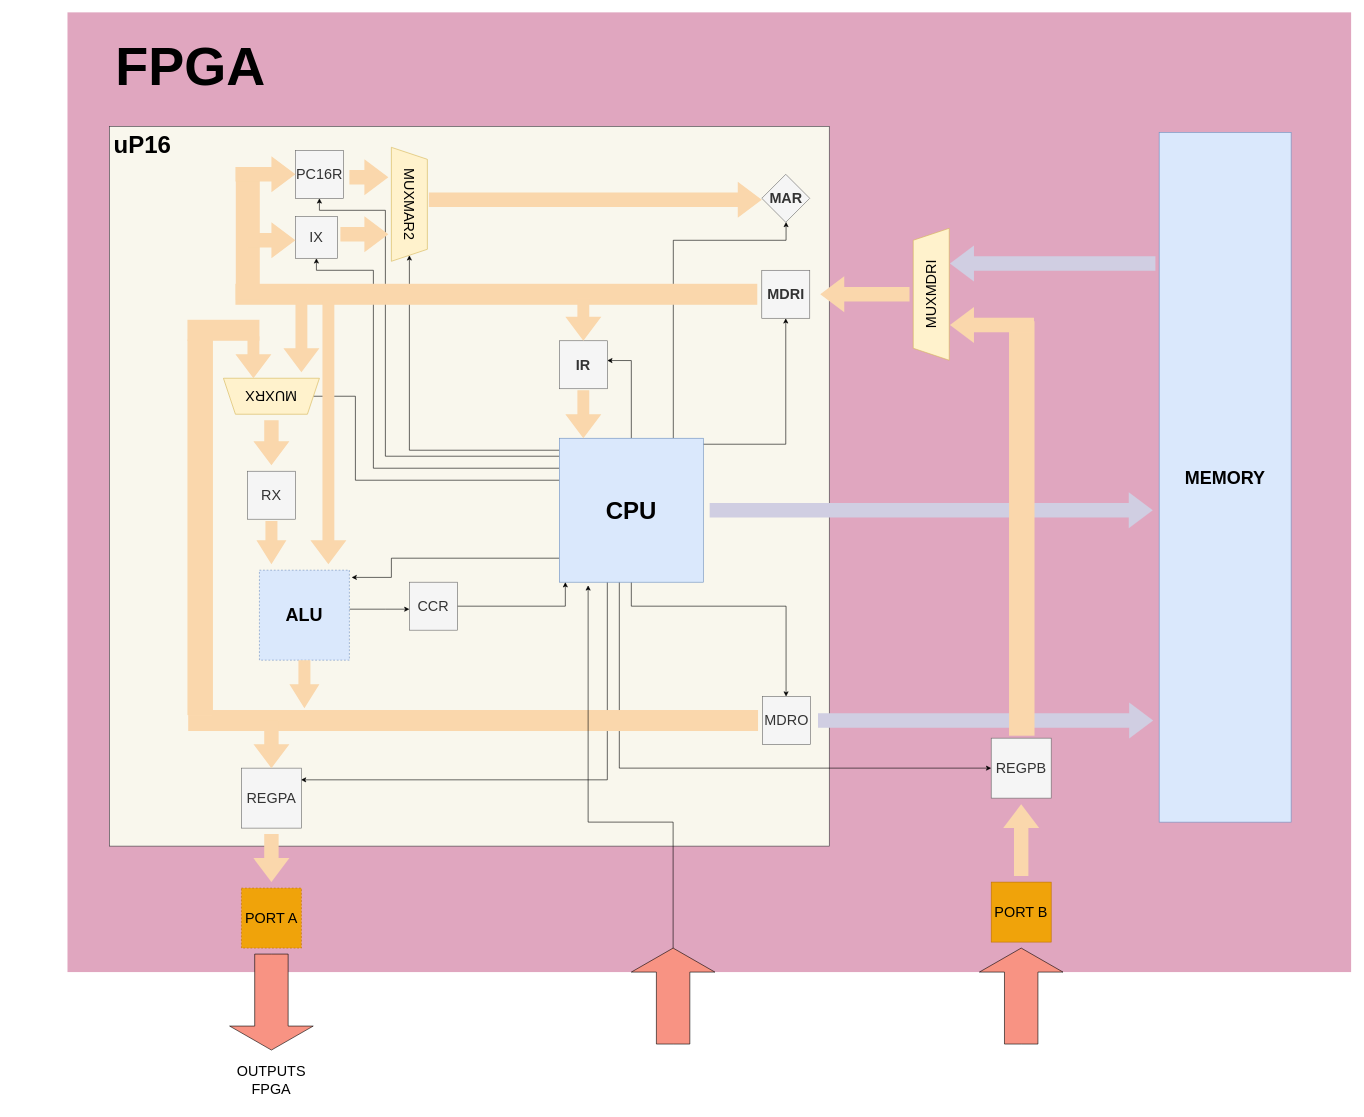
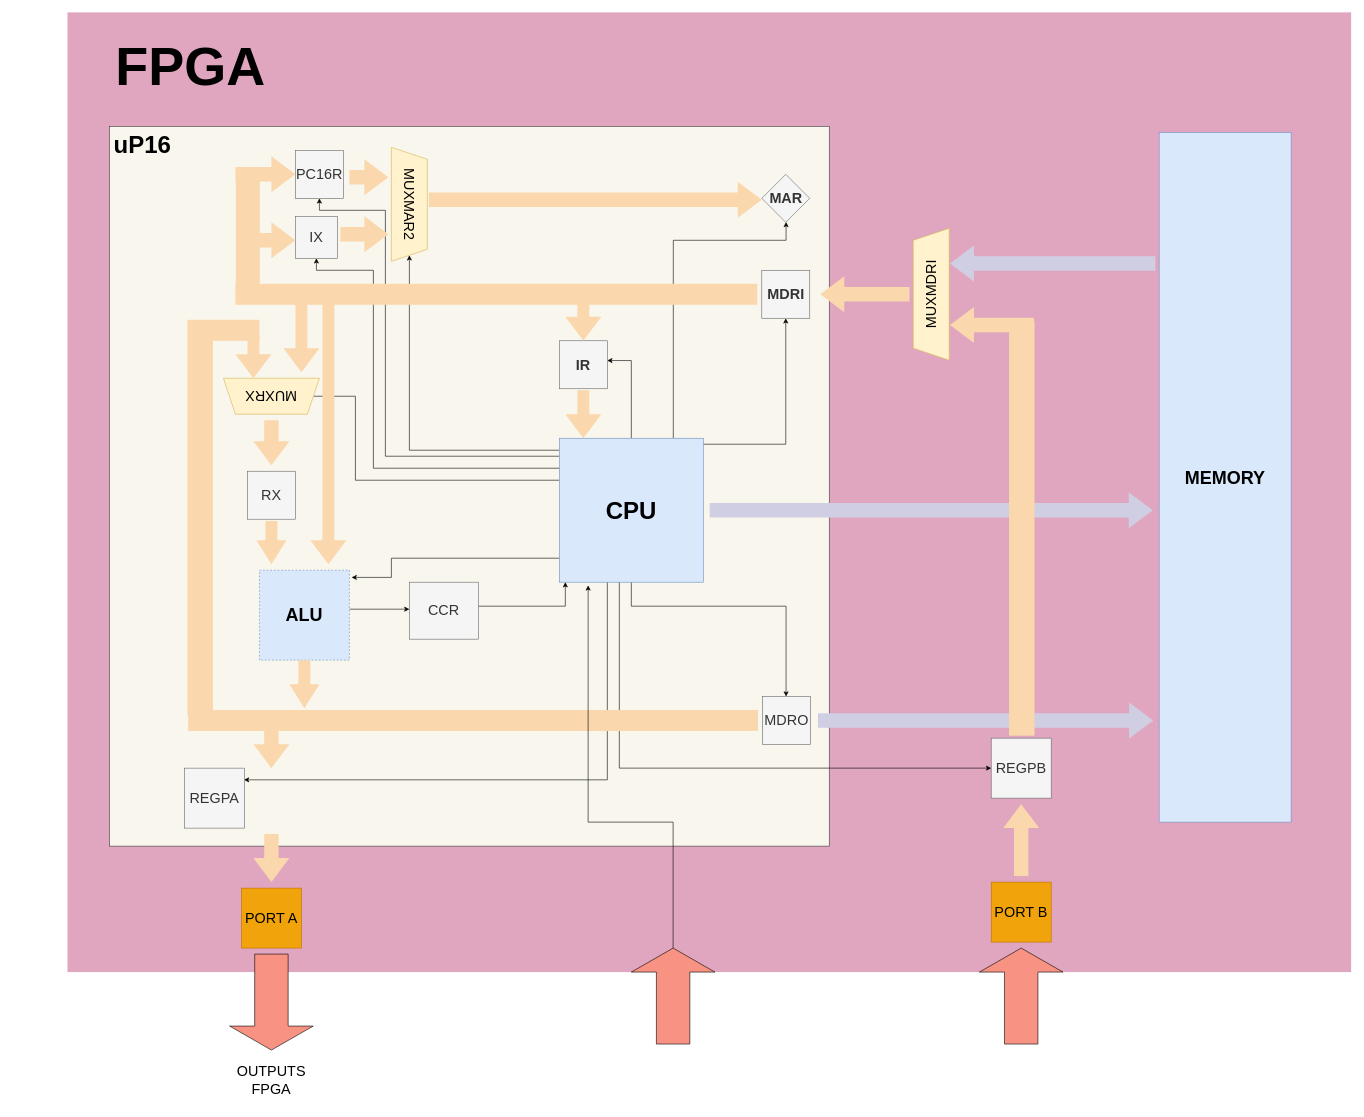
(434, 606) -> (444, 611)
(272, 798) -> (215, 798)
(272, 918) -> (272, 918)
